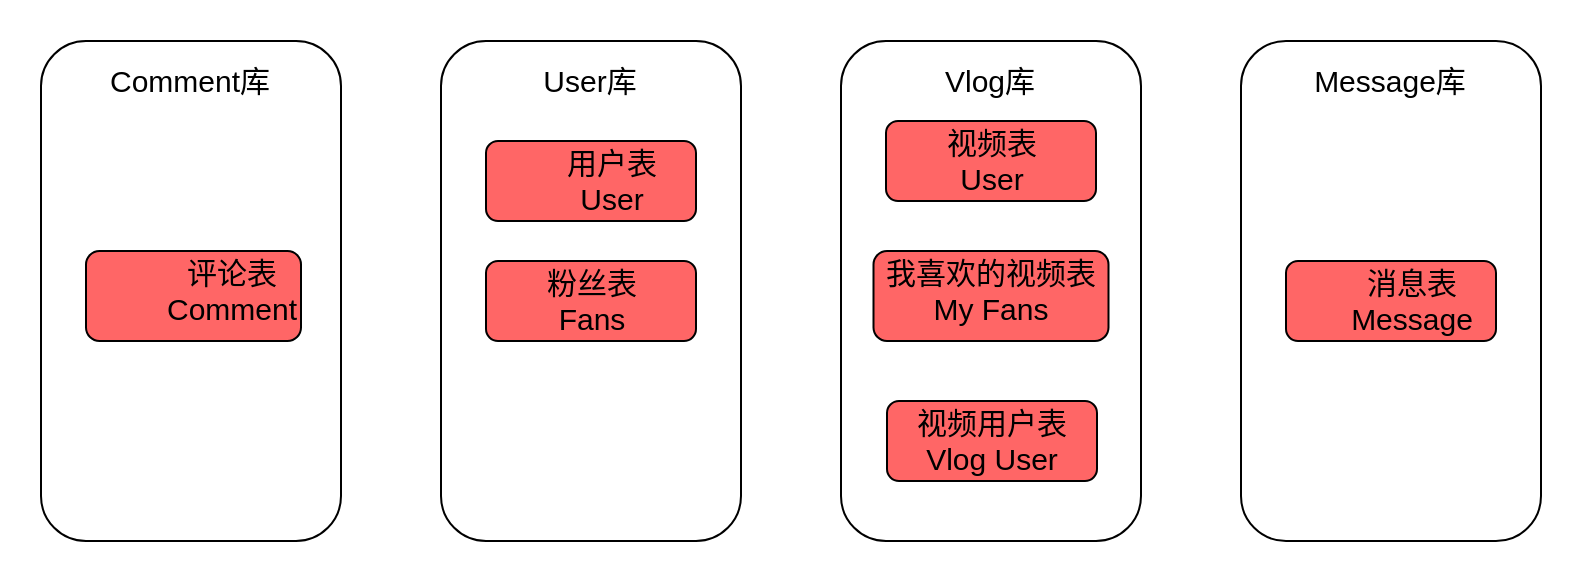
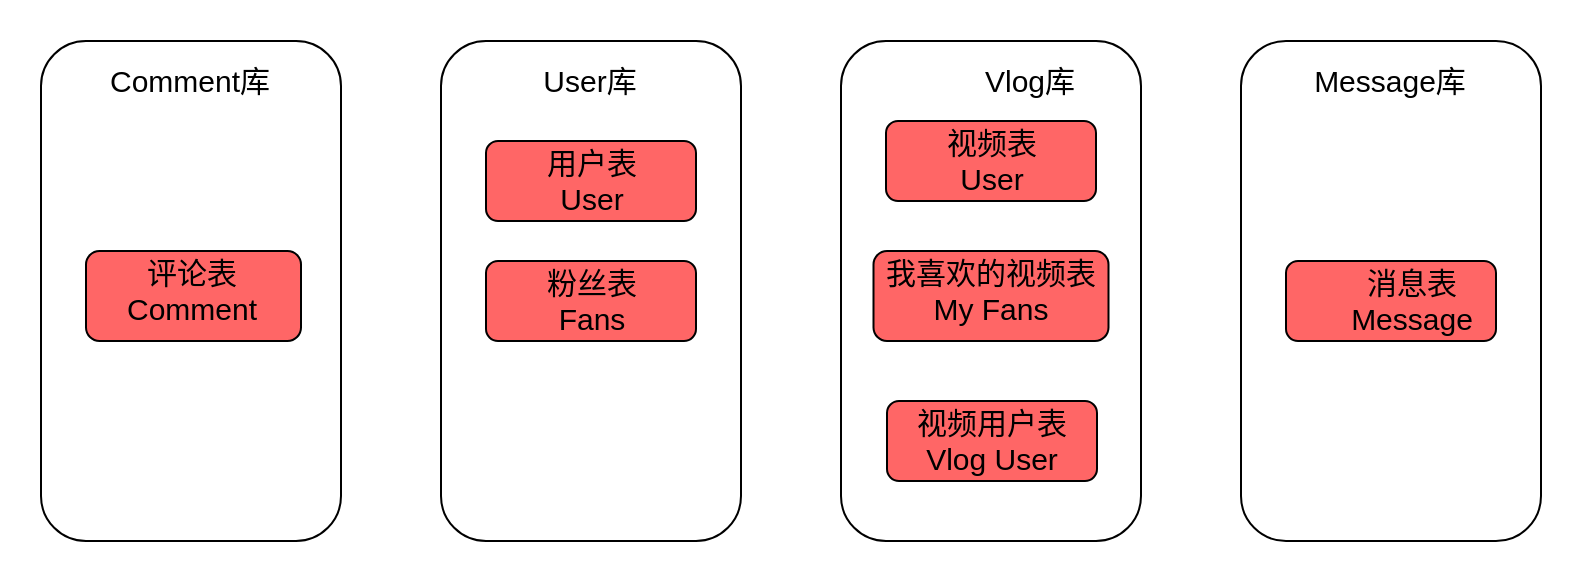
(991, 81) -> (1031, 81)
(612, 181) -> (592, 181)
(232, 291) -> (192, 291)
